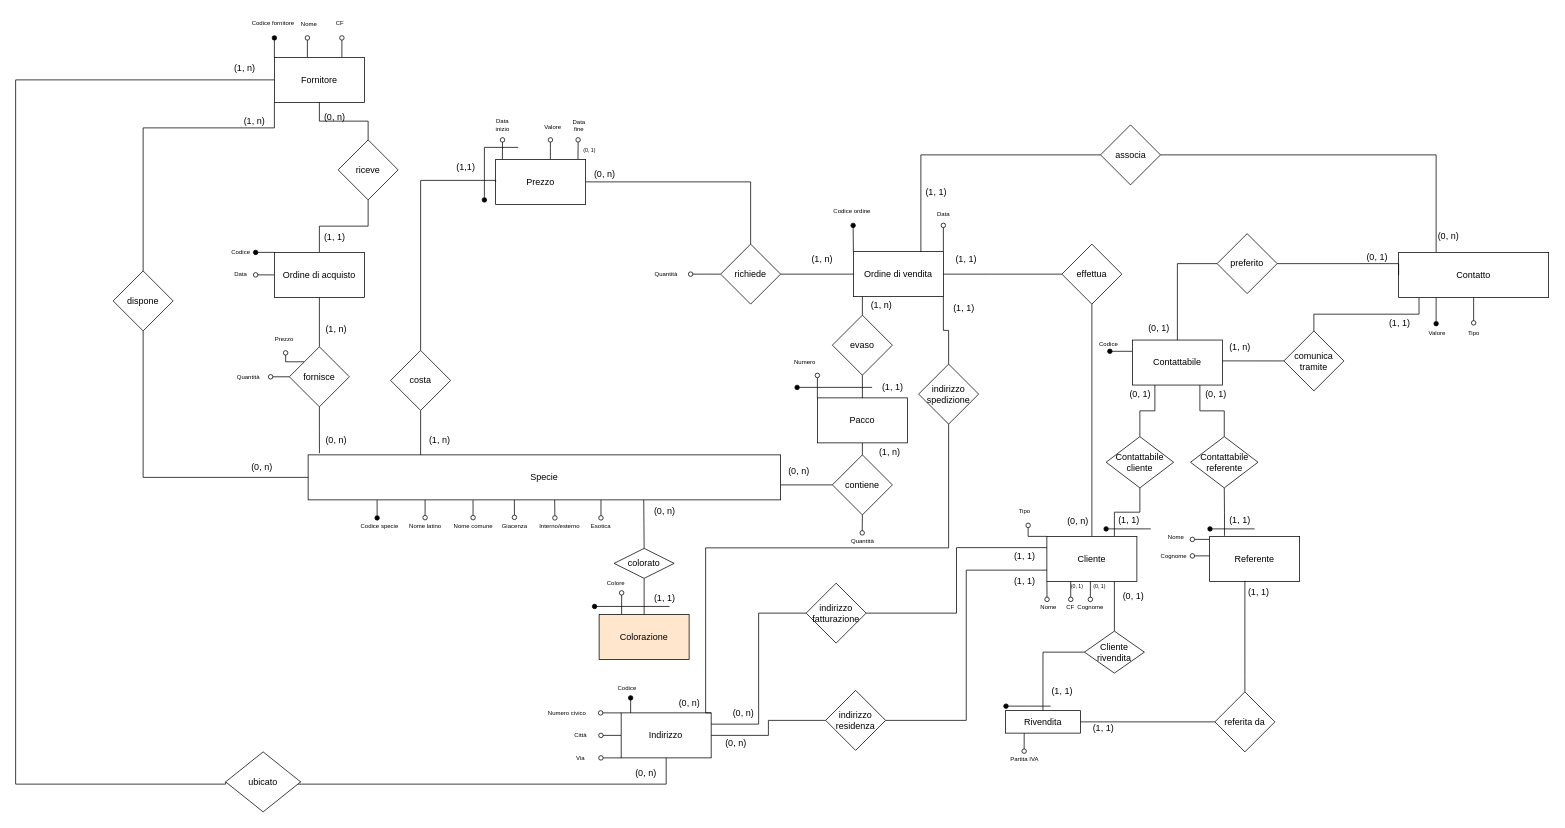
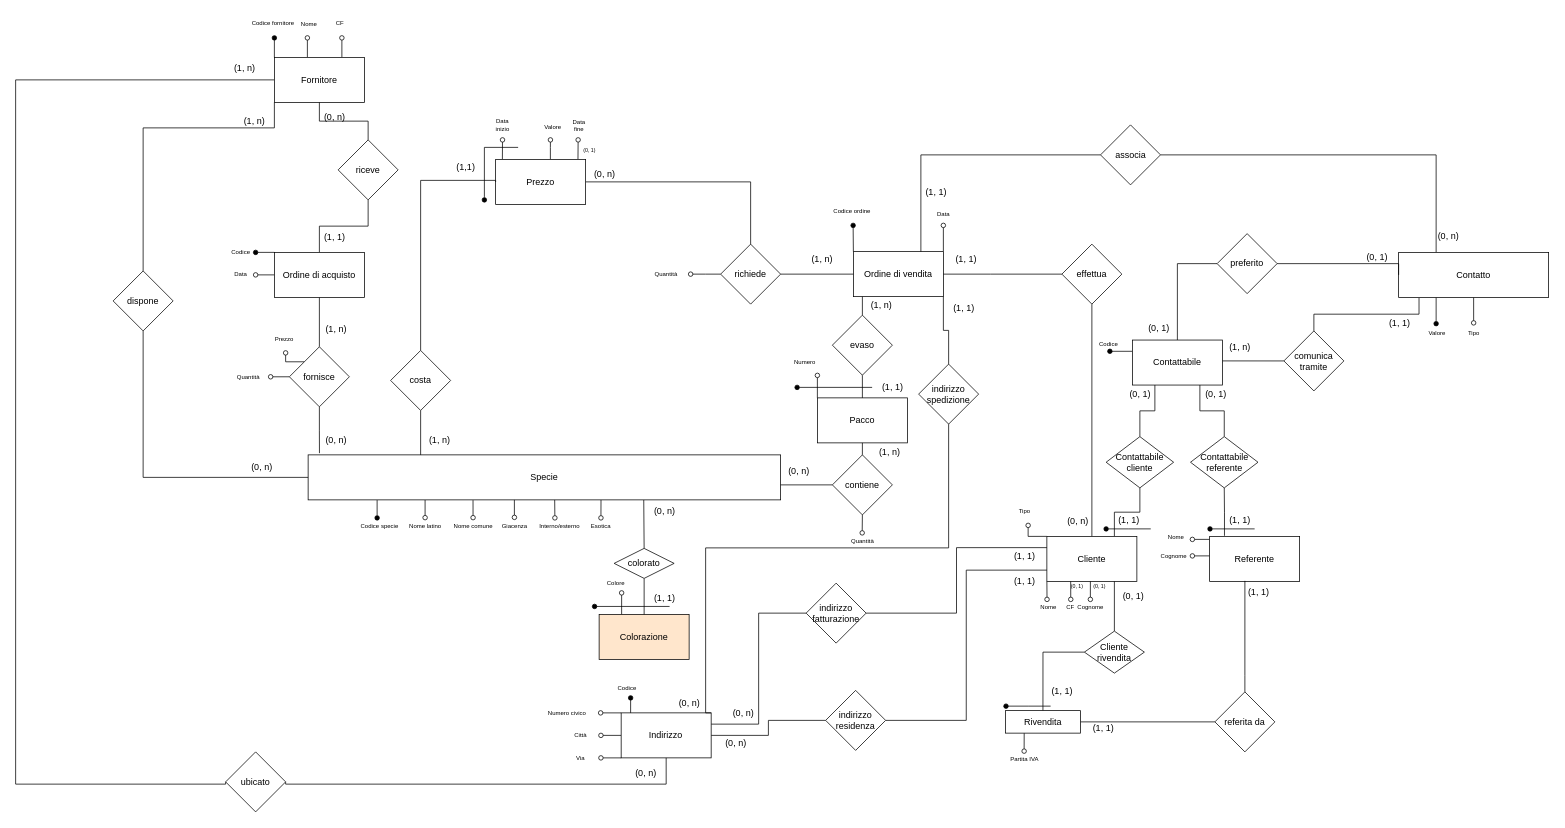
(263, 782) -> (255, 782)
